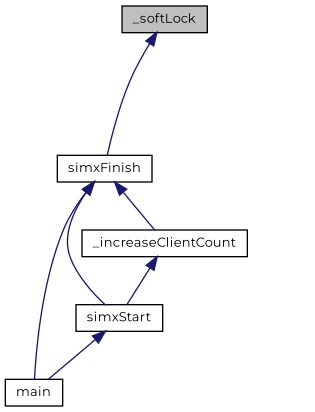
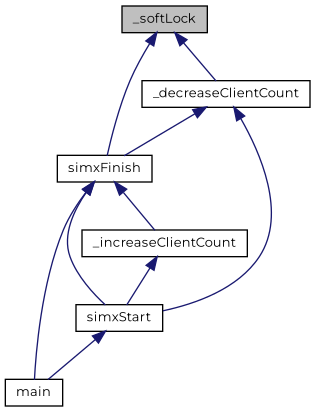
none -> (226, 94)
